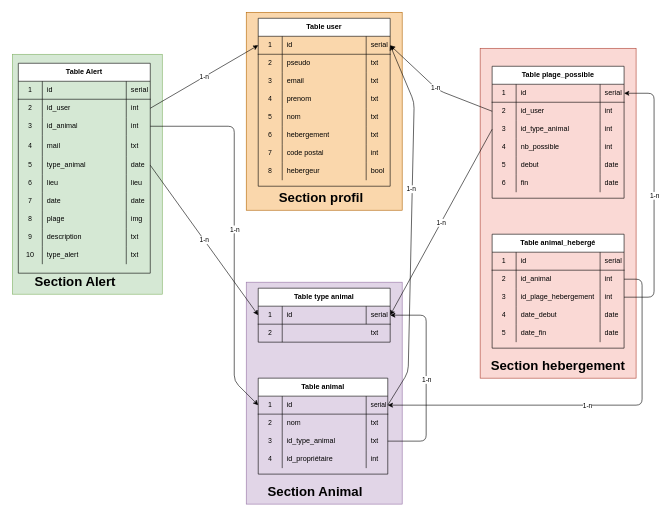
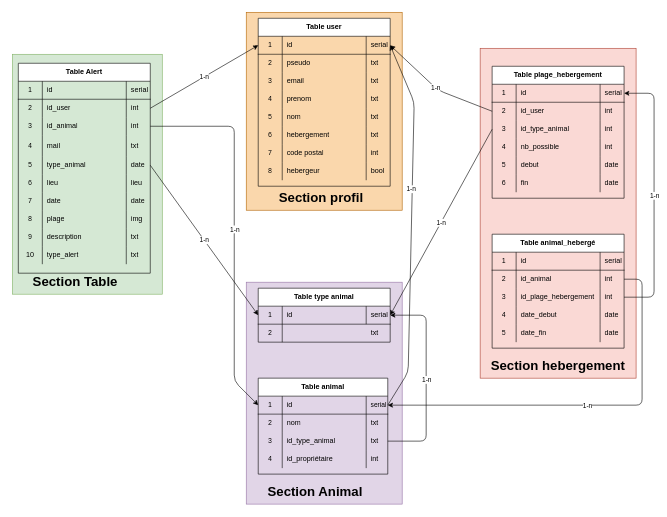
(558, 75) -> (558, 75)
(75, 282) -> (75, 282)
